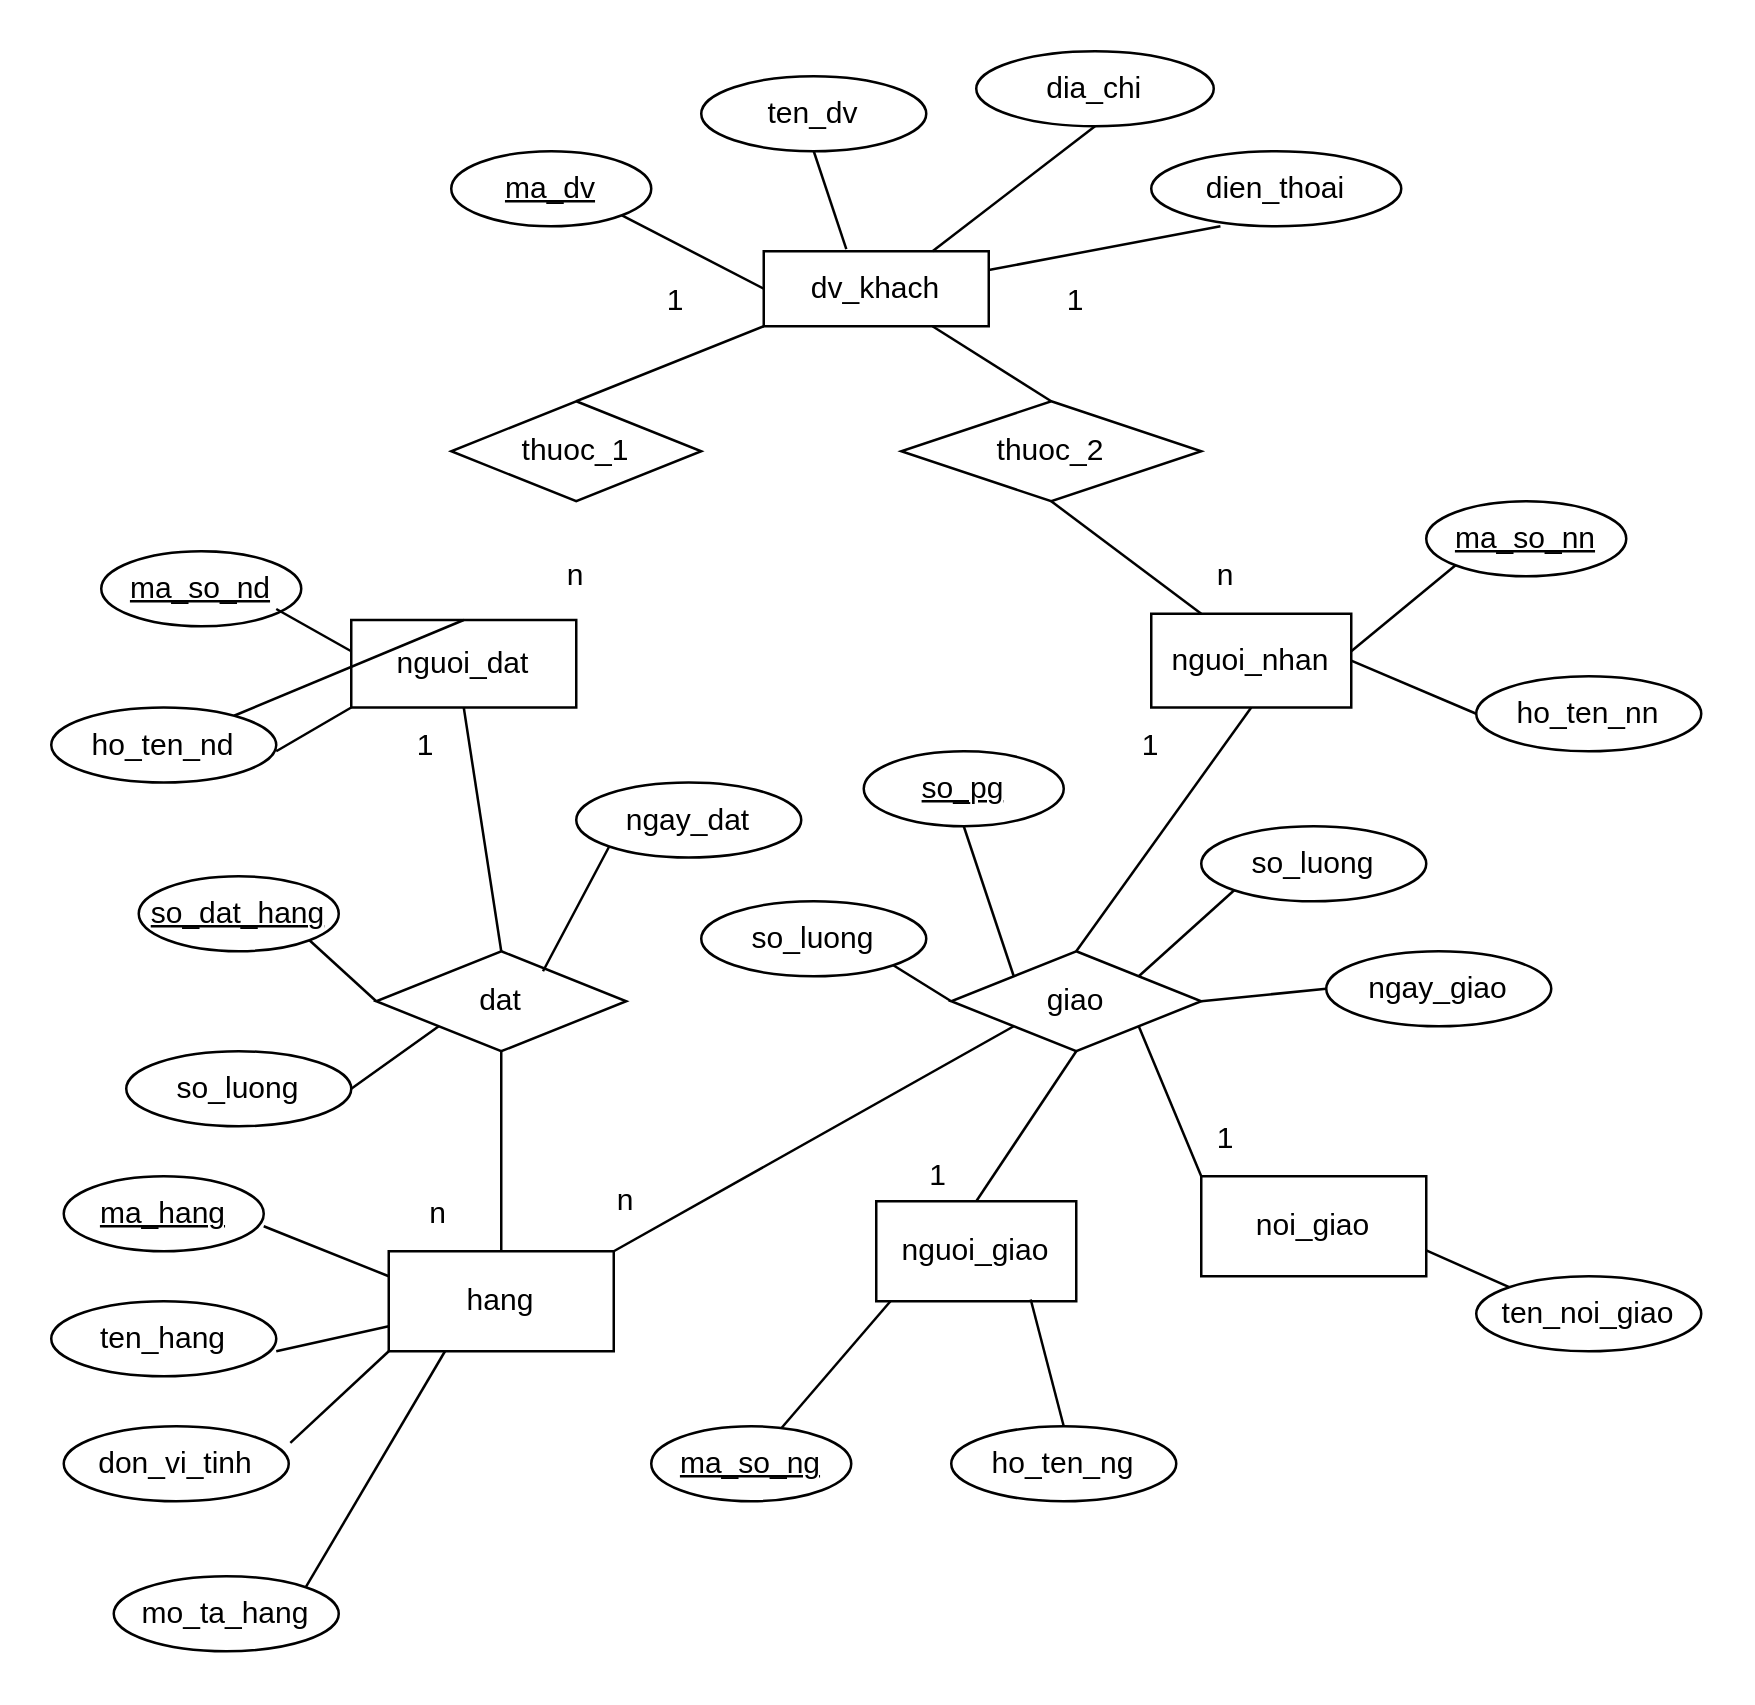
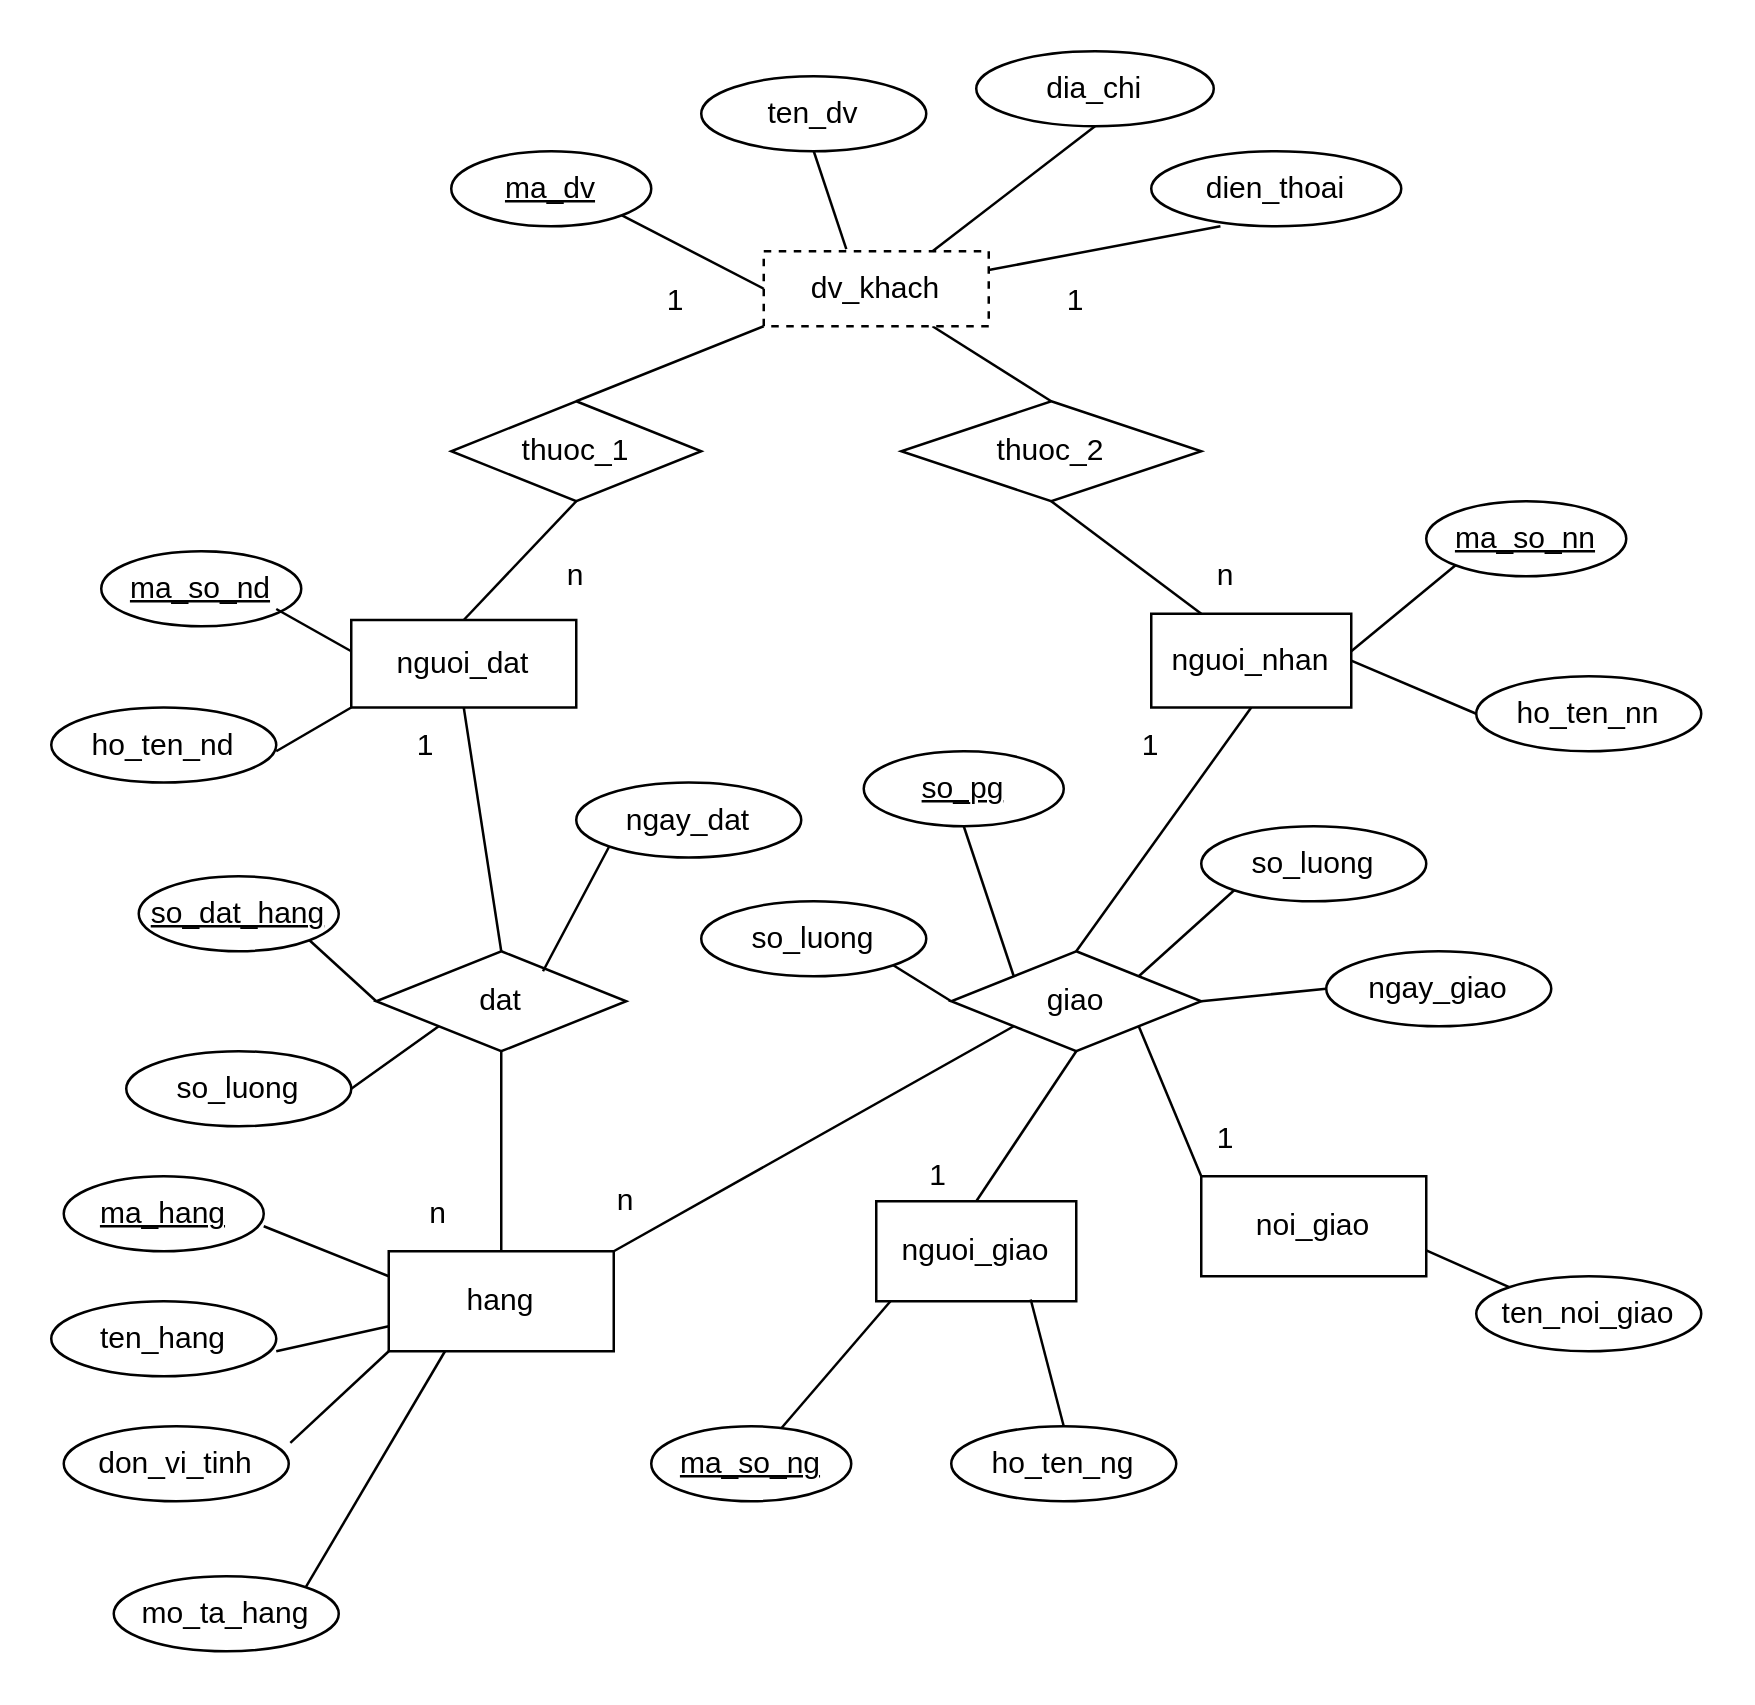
(876, 289) -> (876, 289)
(349, 668) -> (520, 561)
